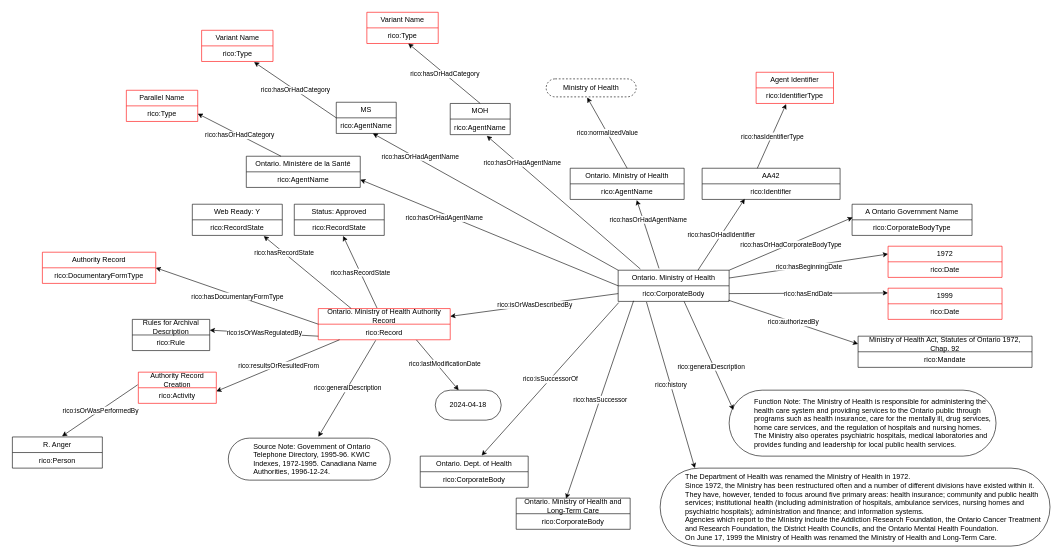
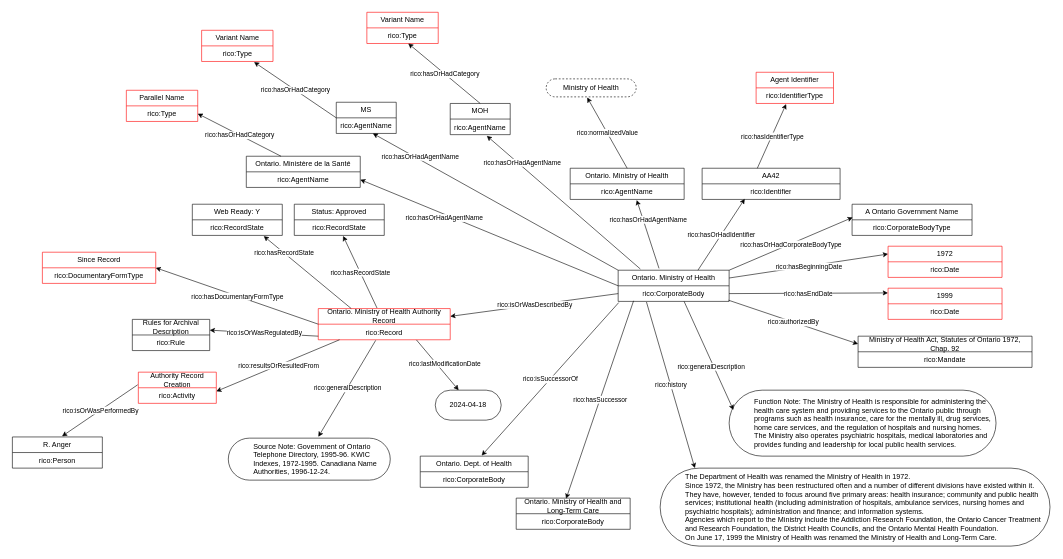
(99, 260) -> (99, 260)
